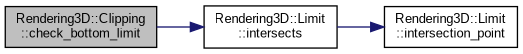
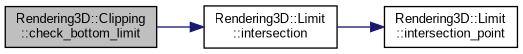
(271, 27) -> (271, 27)
